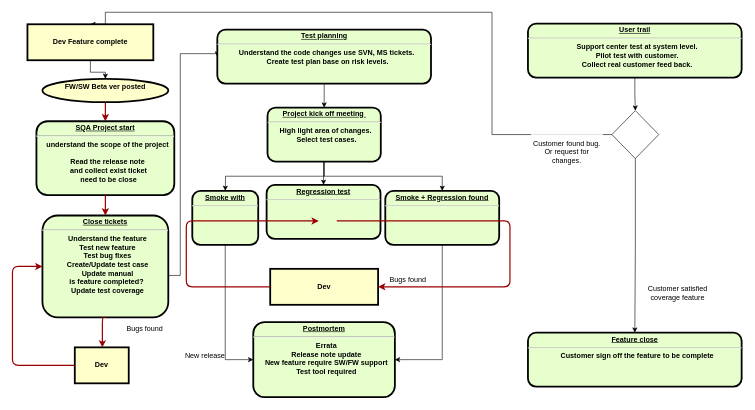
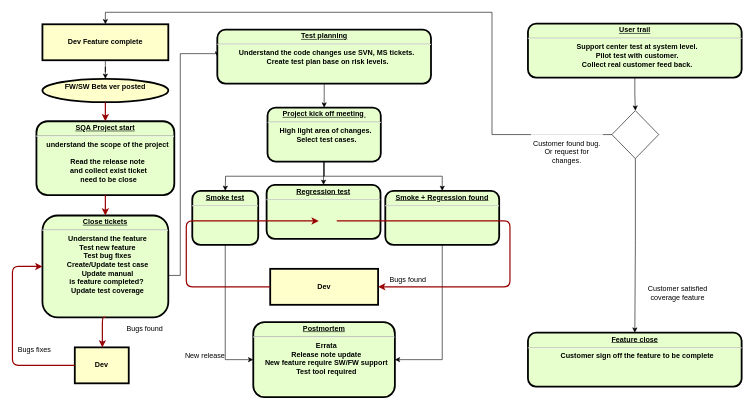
(90, 42) -> (105, 42)
(225, 191) -> (225, 191)
none -> (35, 360)
